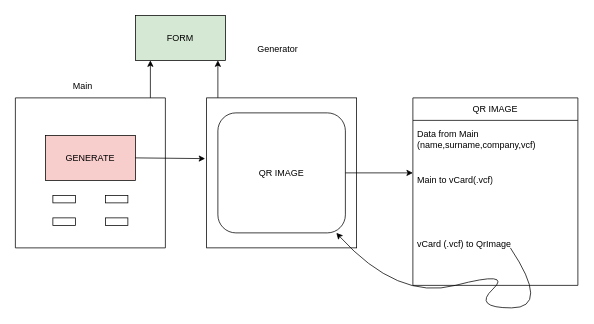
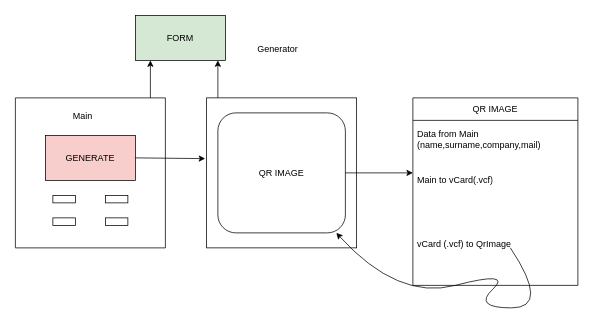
(83, 87) -> (83, 117)
(496, 139) -> (496, 139)
